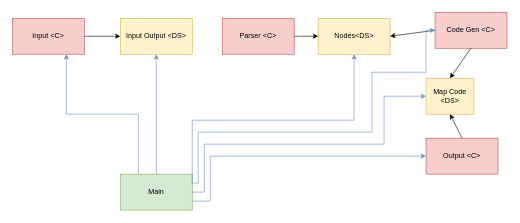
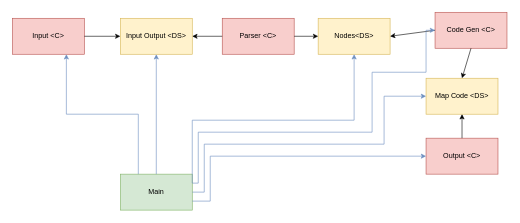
none -> (197, 36)
(450, 96) -> (462, 96)
